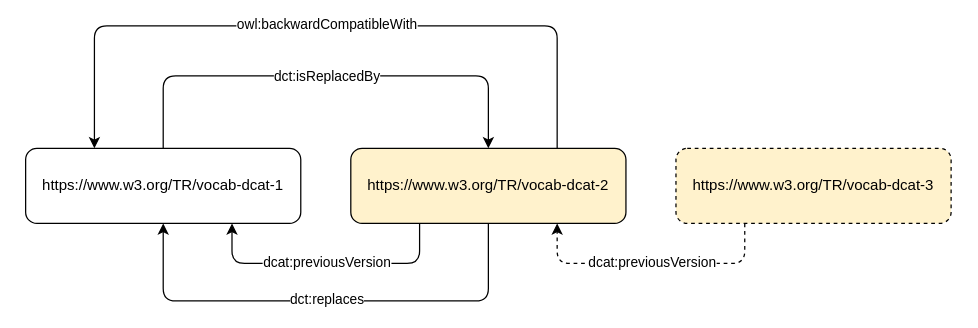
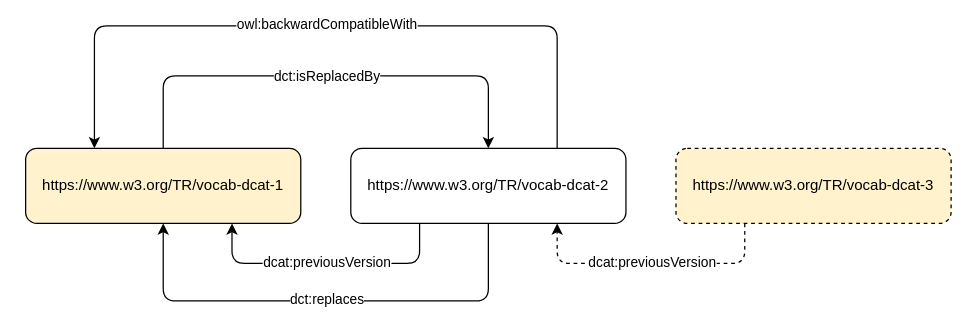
(163, 186) -> (163, 186)
(488, 186) -> (488, 186)
